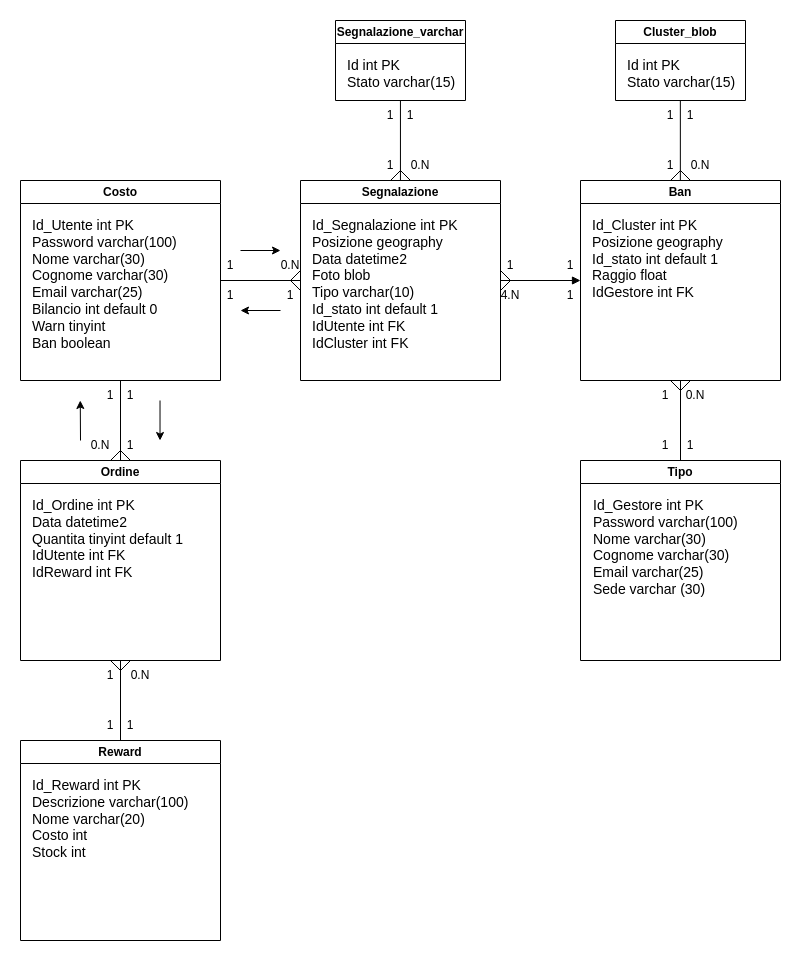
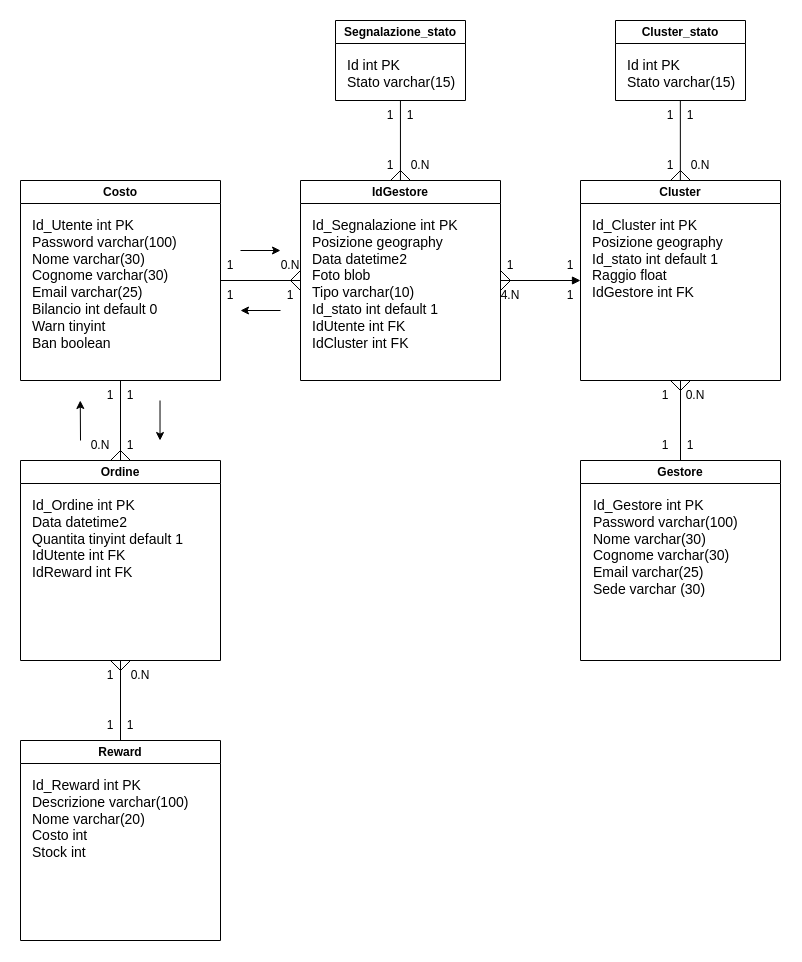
(401, 33) -> (401, 33)
(681, 33) -> (681, 33)
(401, 193) -> (401, 193)
(681, 193) -> (681, 193)
(681, 473) -> (681, 473)
